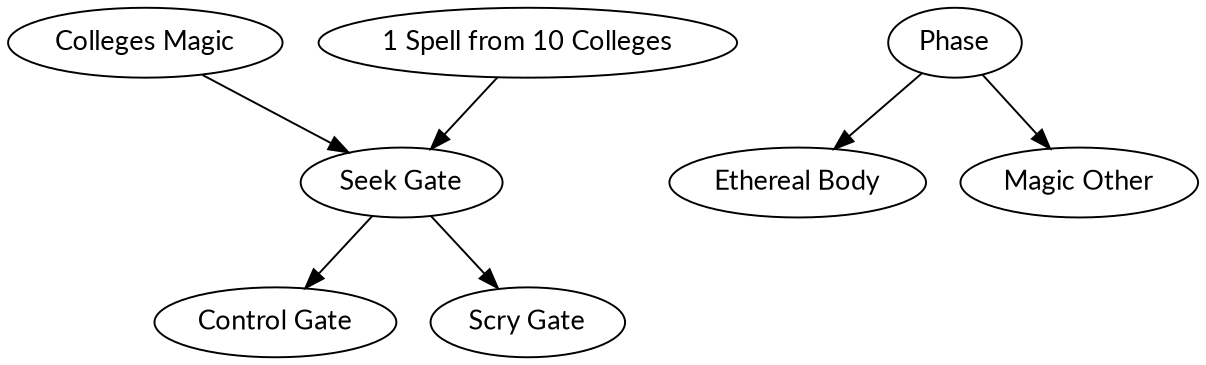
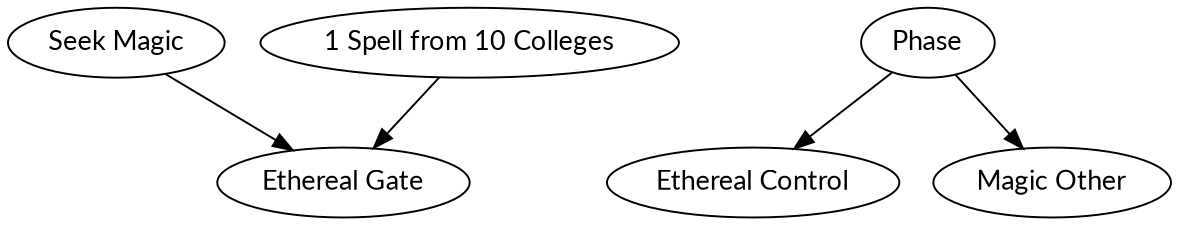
(145, 43) -> (116, 43)
(402, 183) -> (343, 183)
(798, 183) -> (753, 183)
(275, 322) -> none
(528, 322) -> none
